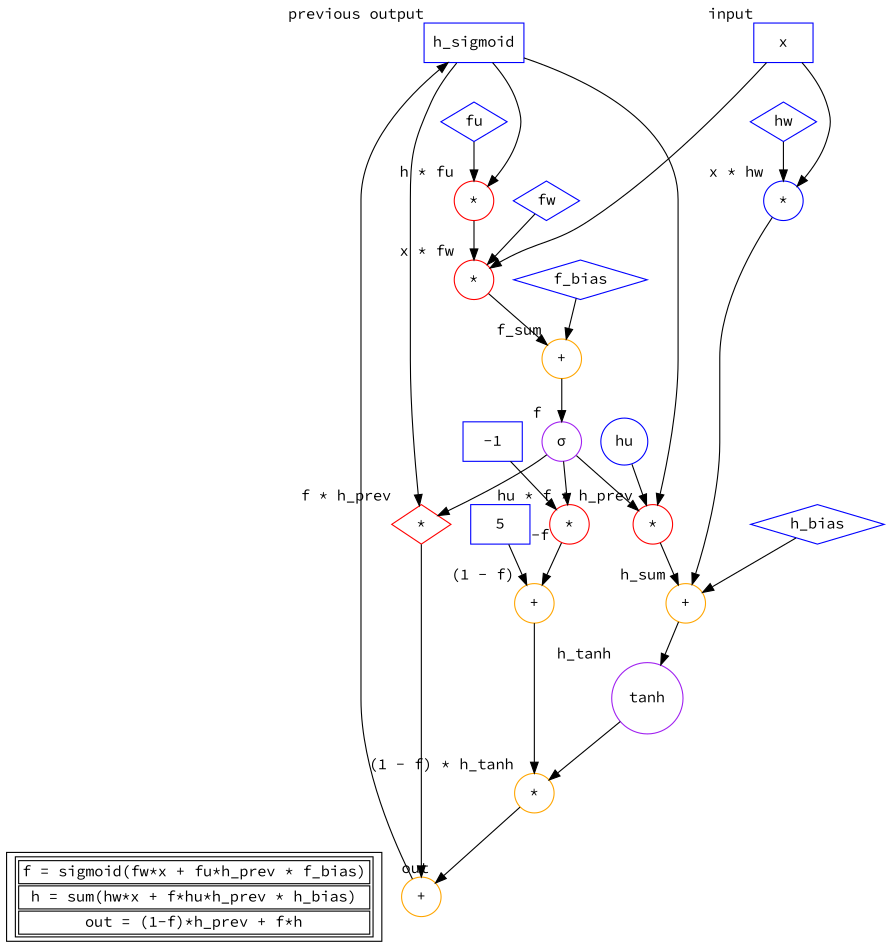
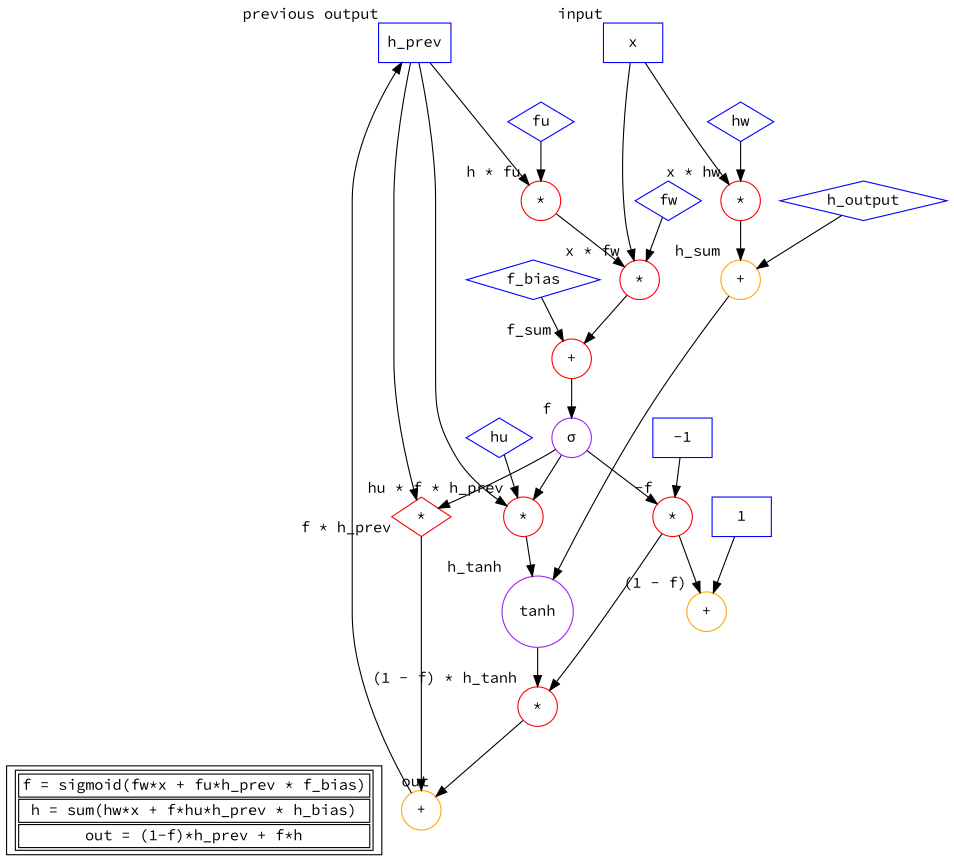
(474, 43) -> (415, 43)
(783, 201) -> (741, 201)
(562, 359) -> (572, 359)
(624, 442) -> (499, 438)
(500, 524) -> (742, 517)
(817, 524) -> (864, 201)
(667, 559) -> (528, 551)
(534, 693) -> (611, 608)
(534, 793) -> (538, 707)
